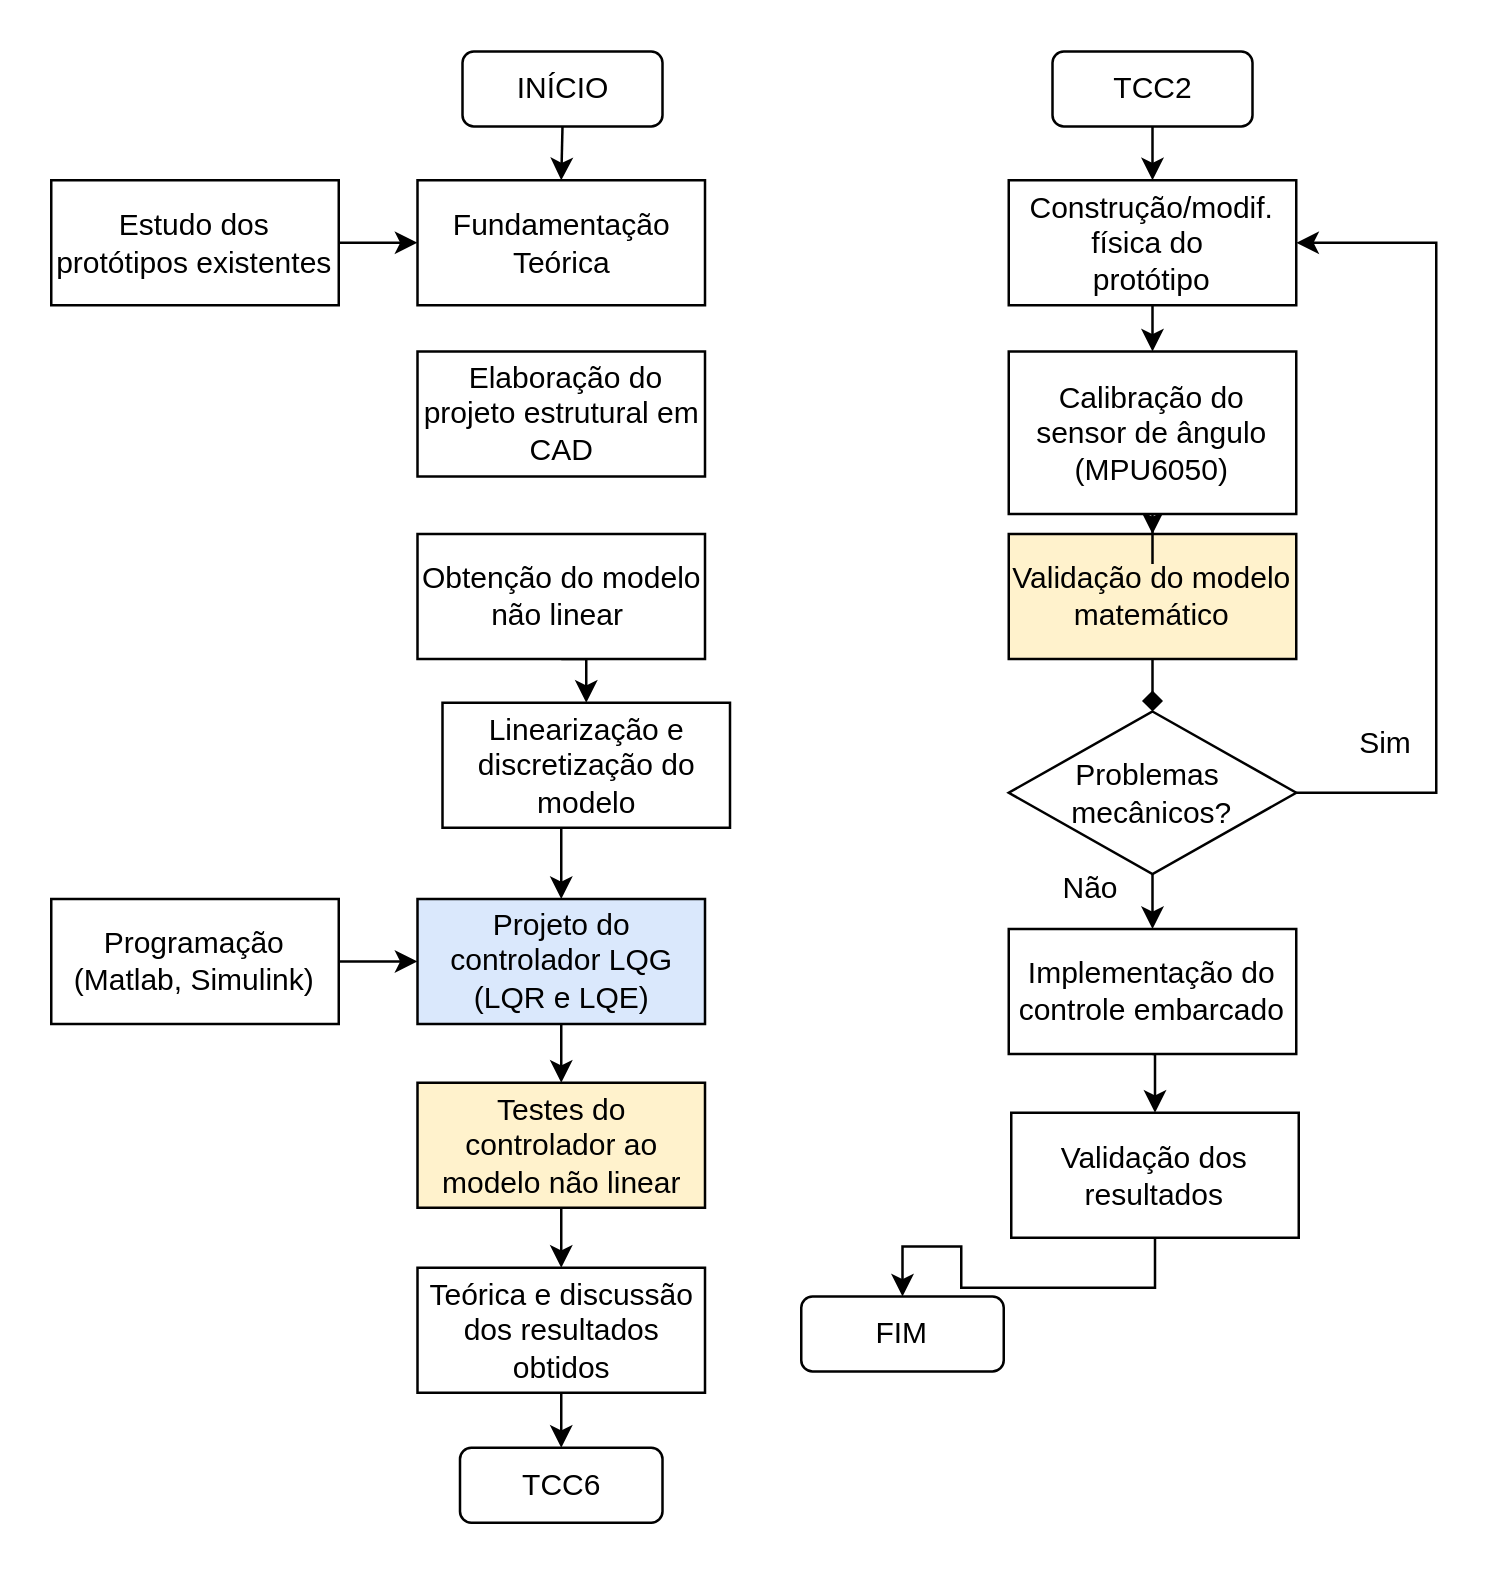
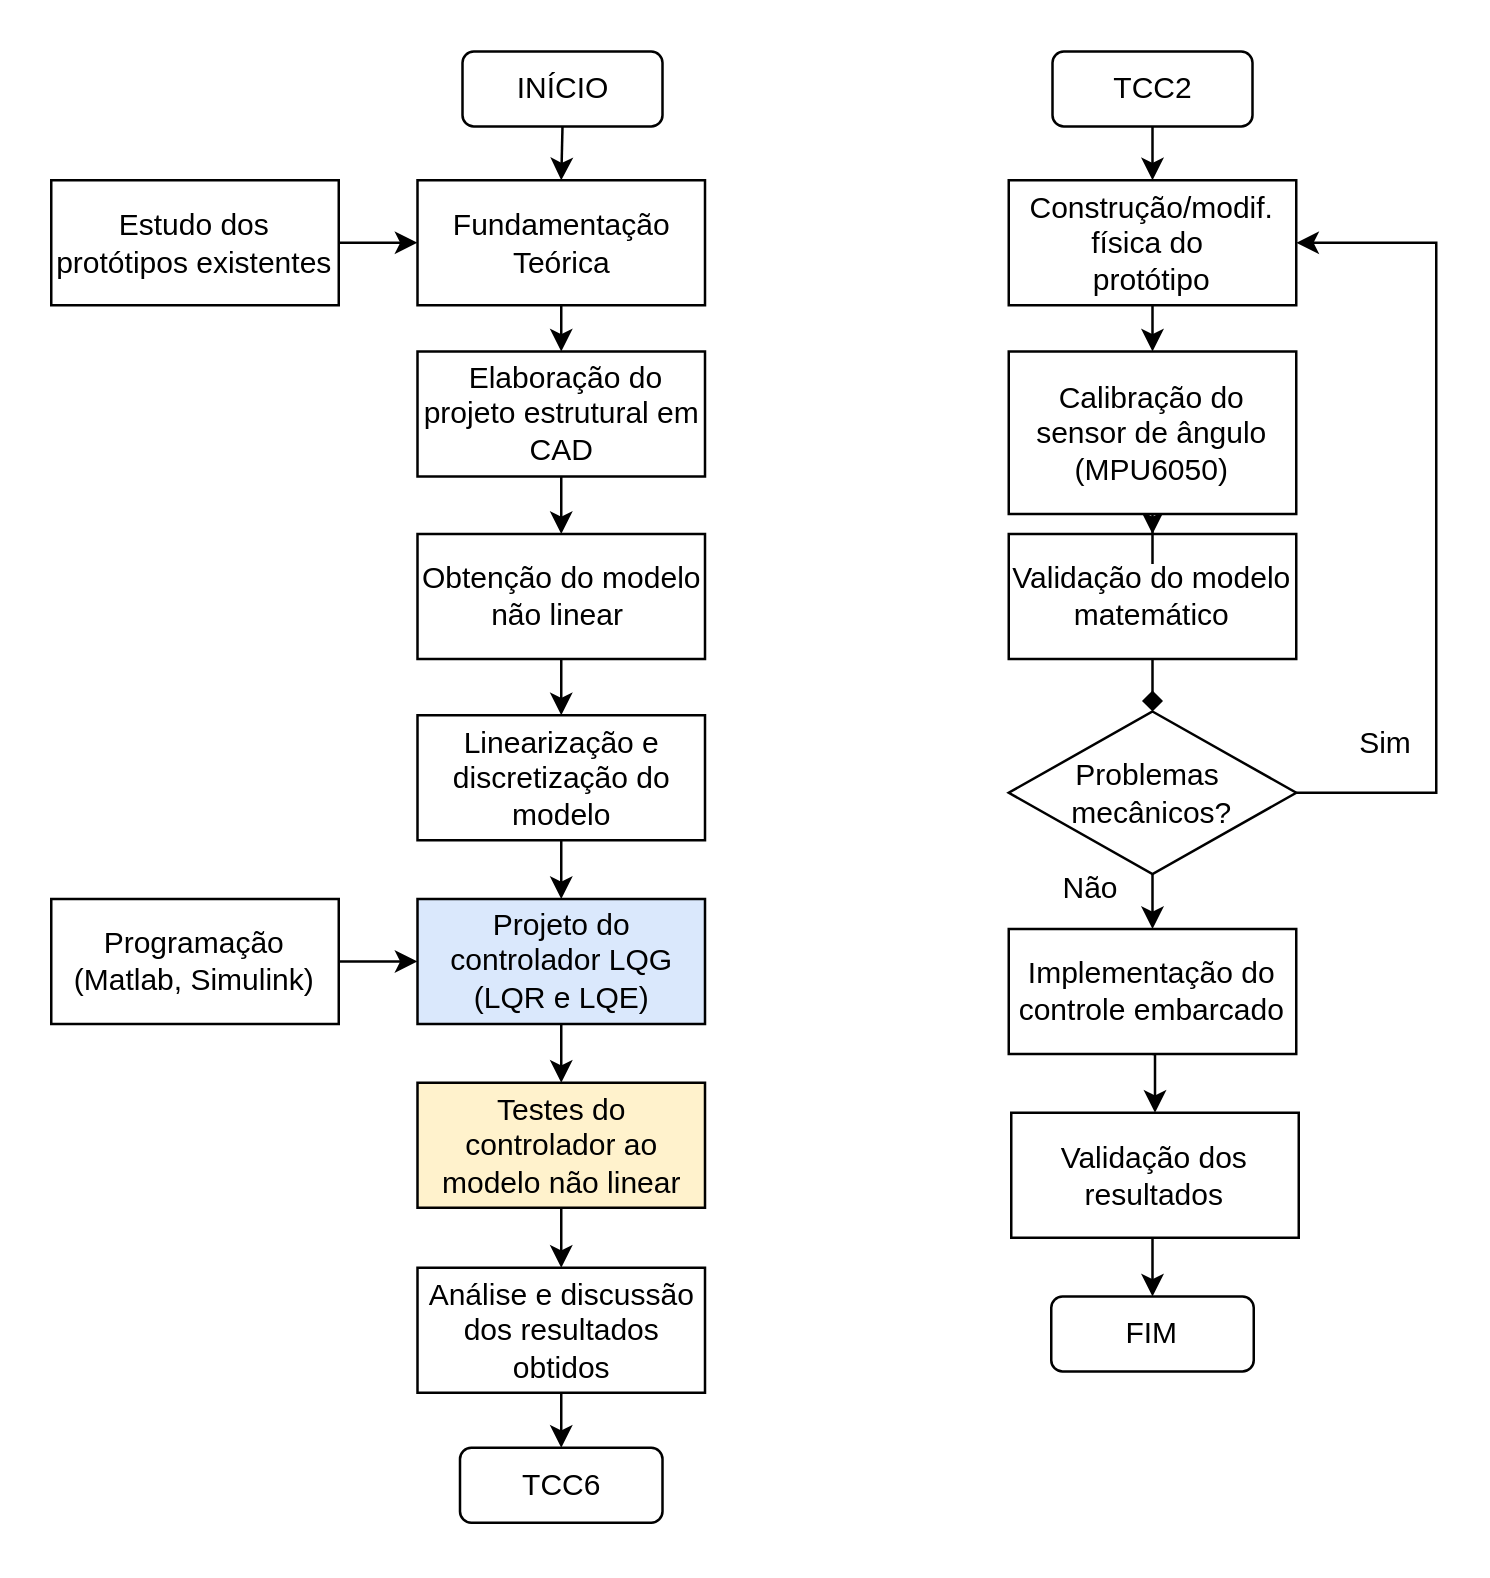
none -> (561, 320)
none -> (561, 513)
(1153, 596) -> (1153, 596)
(586, 765) -> (561, 778)
(563, 1331) -> (563, 1331)
(903, 1334) -> (1153, 1334)
